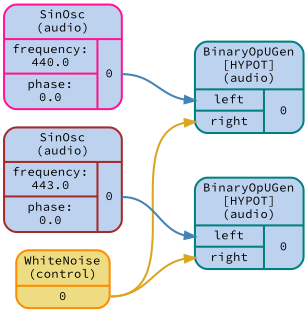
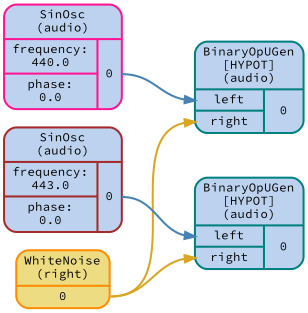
(63, 274) -> (63, 274)
